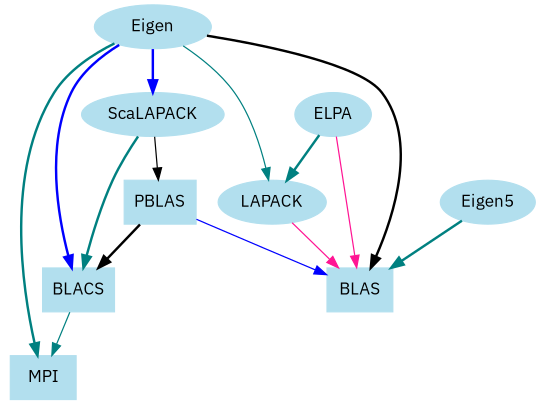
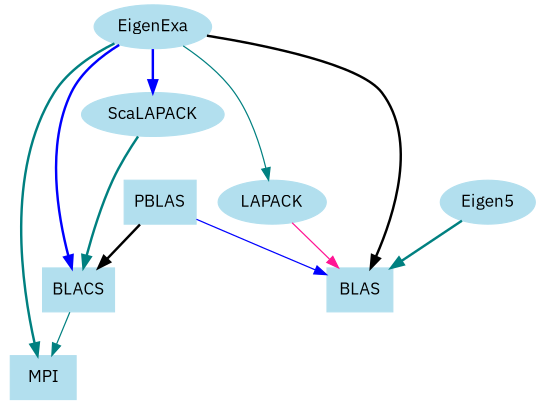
(153, 27) -> (153, 27)
(333, 114) -> none
(156, 152) -> none
